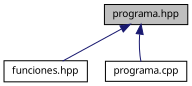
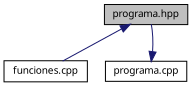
(139, 48) -> (153, 38)
(46, 71) -> (46, 71)
